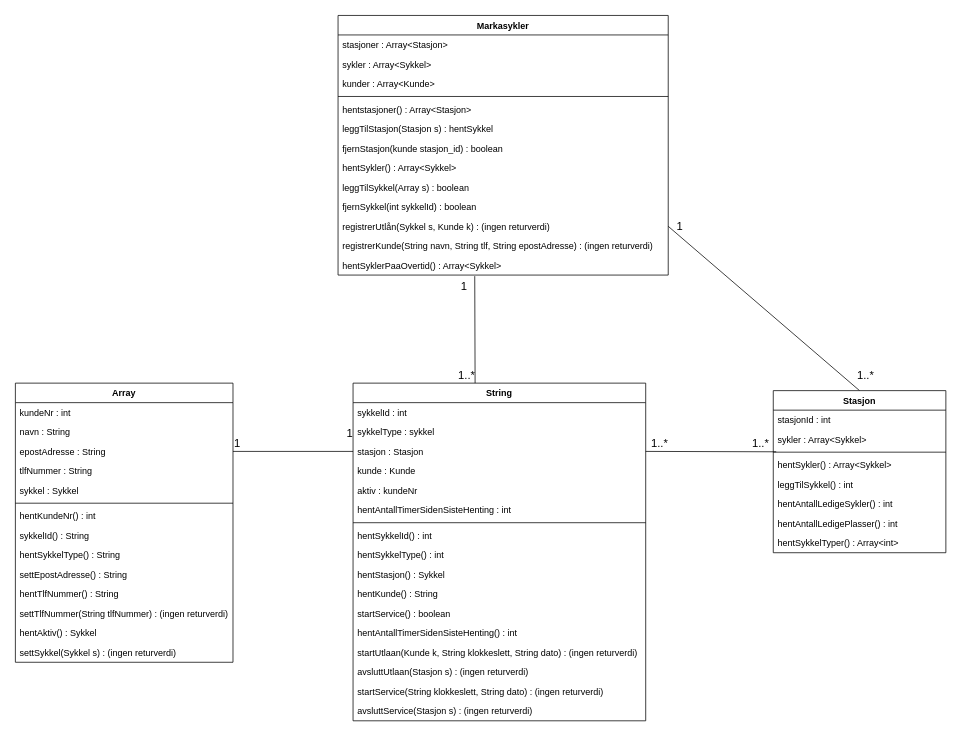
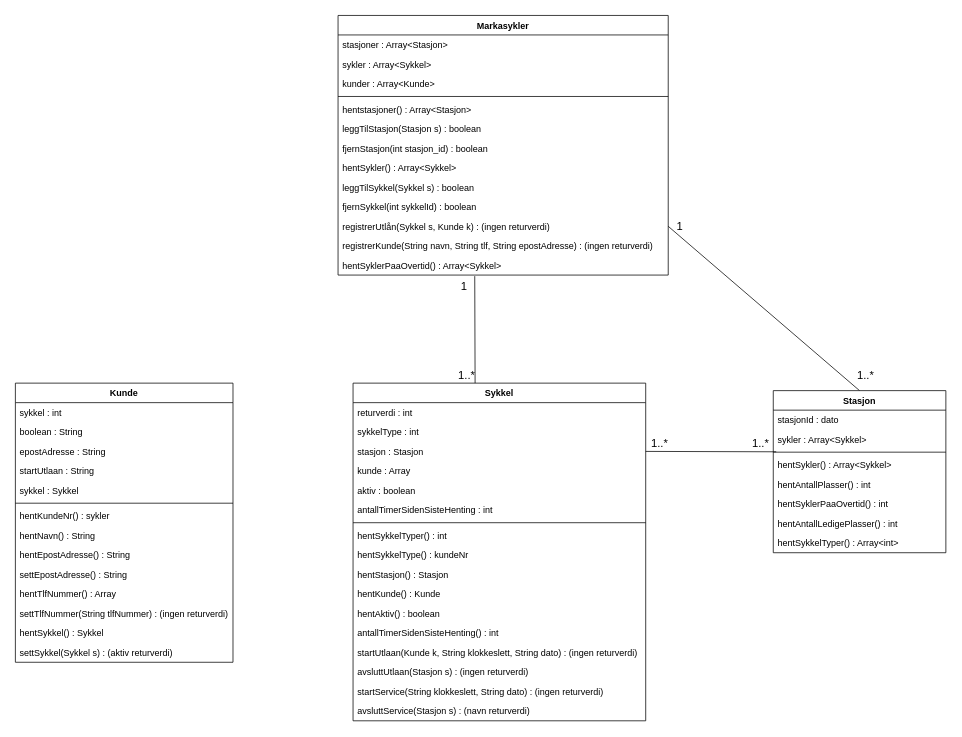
(428, 129) -> (421, 129)
(436, 149) -> (430, 149)
(412, 188) -> (413, 188)
(124, 393) -> (124, 393)
(499, 393) -> (499, 393)
(48, 413) -> (44, 413)
(386, 413) -> (391, 413)
(810, 420) -> (814, 420)
(48, 432) -> (54, 432)
(399, 432) -> (391, 432)
(292, 451) -> none
(59, 471) -> (64, 471)
(386, 471) -> (386, 471)
(821, 485) -> (832, 485)
(390, 491) -> (389, 491)
(843, 504) -> (841, 504)
(441, 510) -> (431, 510)
(63, 516) -> (70, 516)
(62, 536) -> (63, 536)
(402, 536) -> (409, 536)
(77, 555) -> (83, 555)
(407, 555) -> (418, 555)
(408, 575) -> (411, 575)
(74, 594) -> (73, 594)
(403, 594) -> (401, 594)
(412, 614) -> (404, 614)
(64, 633) -> (67, 633)
(446, 633) -> (436, 633)
(112, 653) -> (112, 653)
(462, 711) -> (461, 711)
